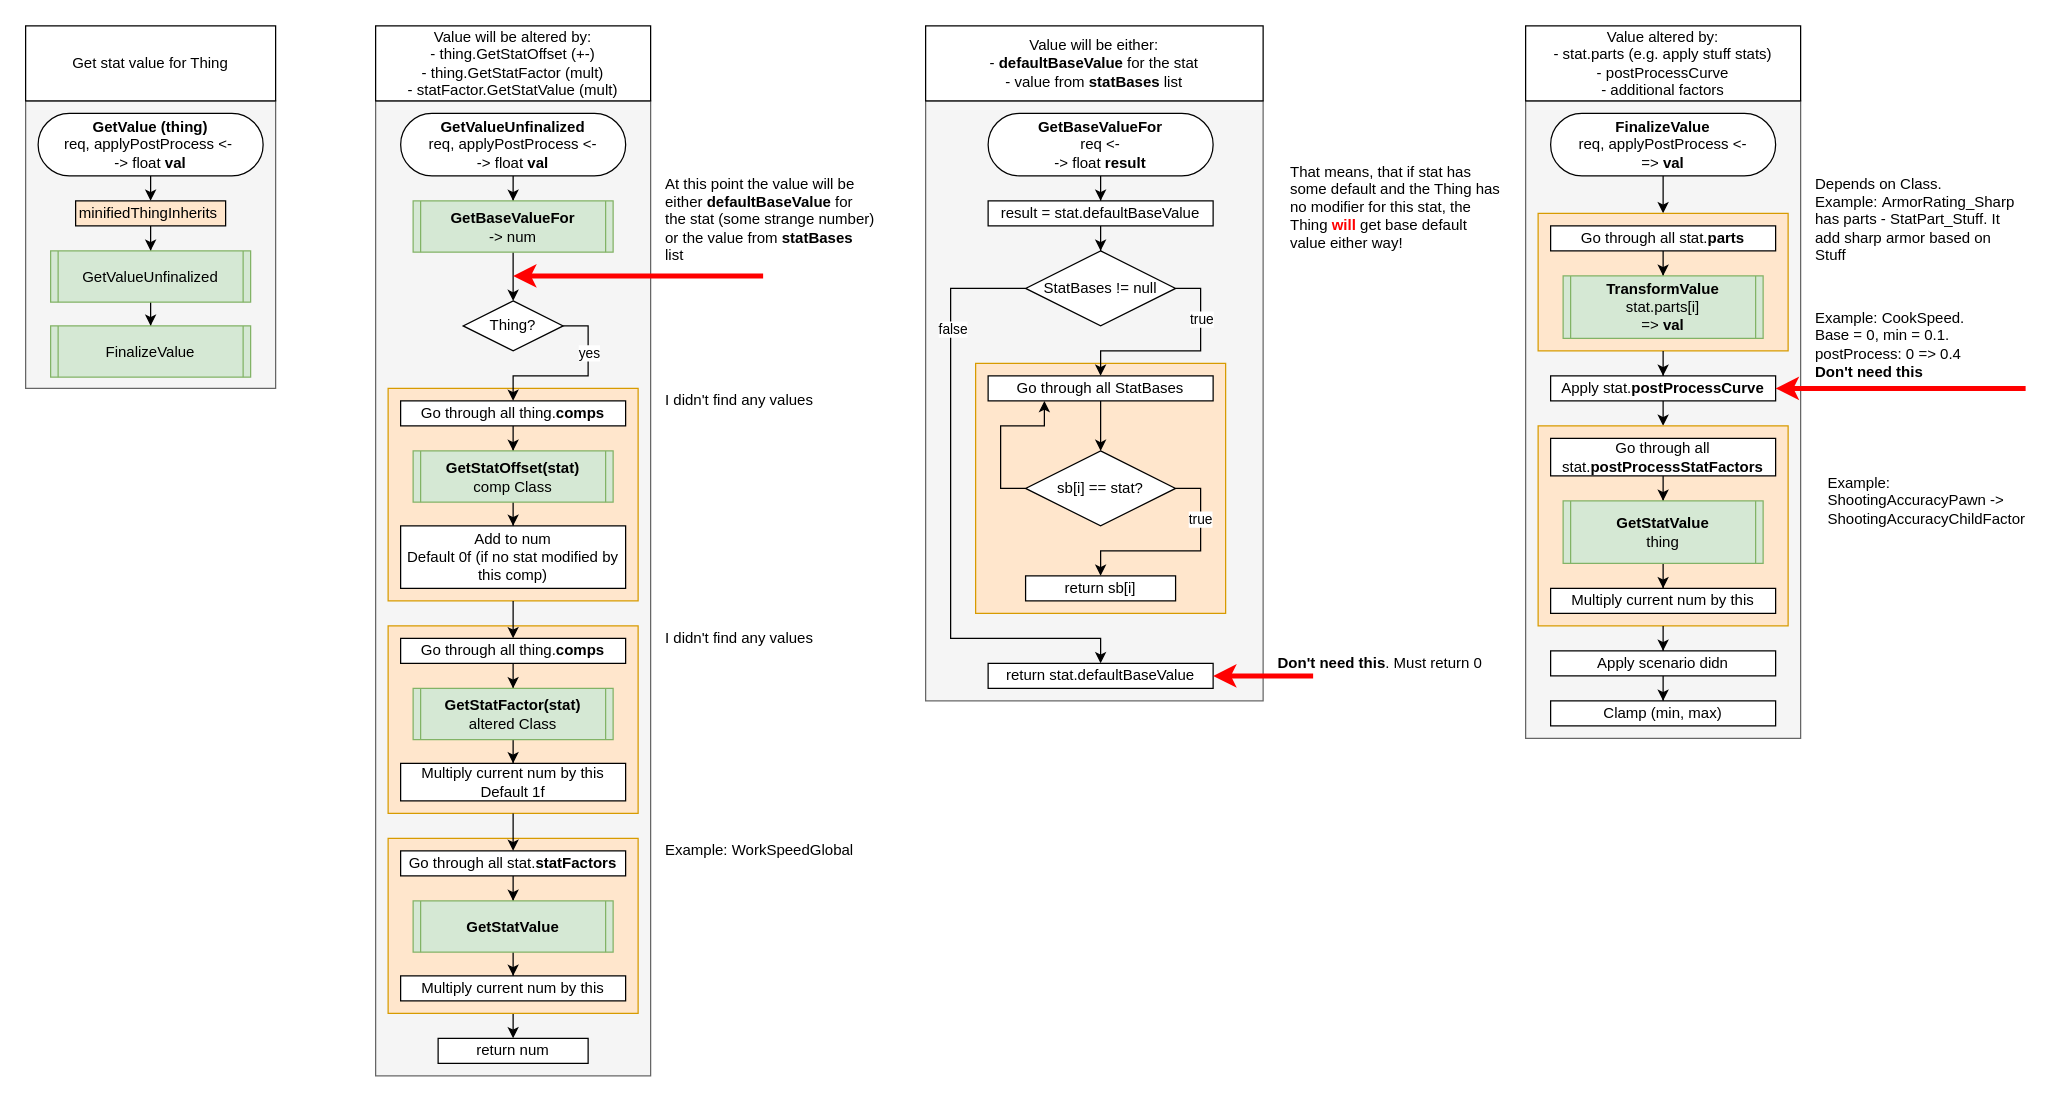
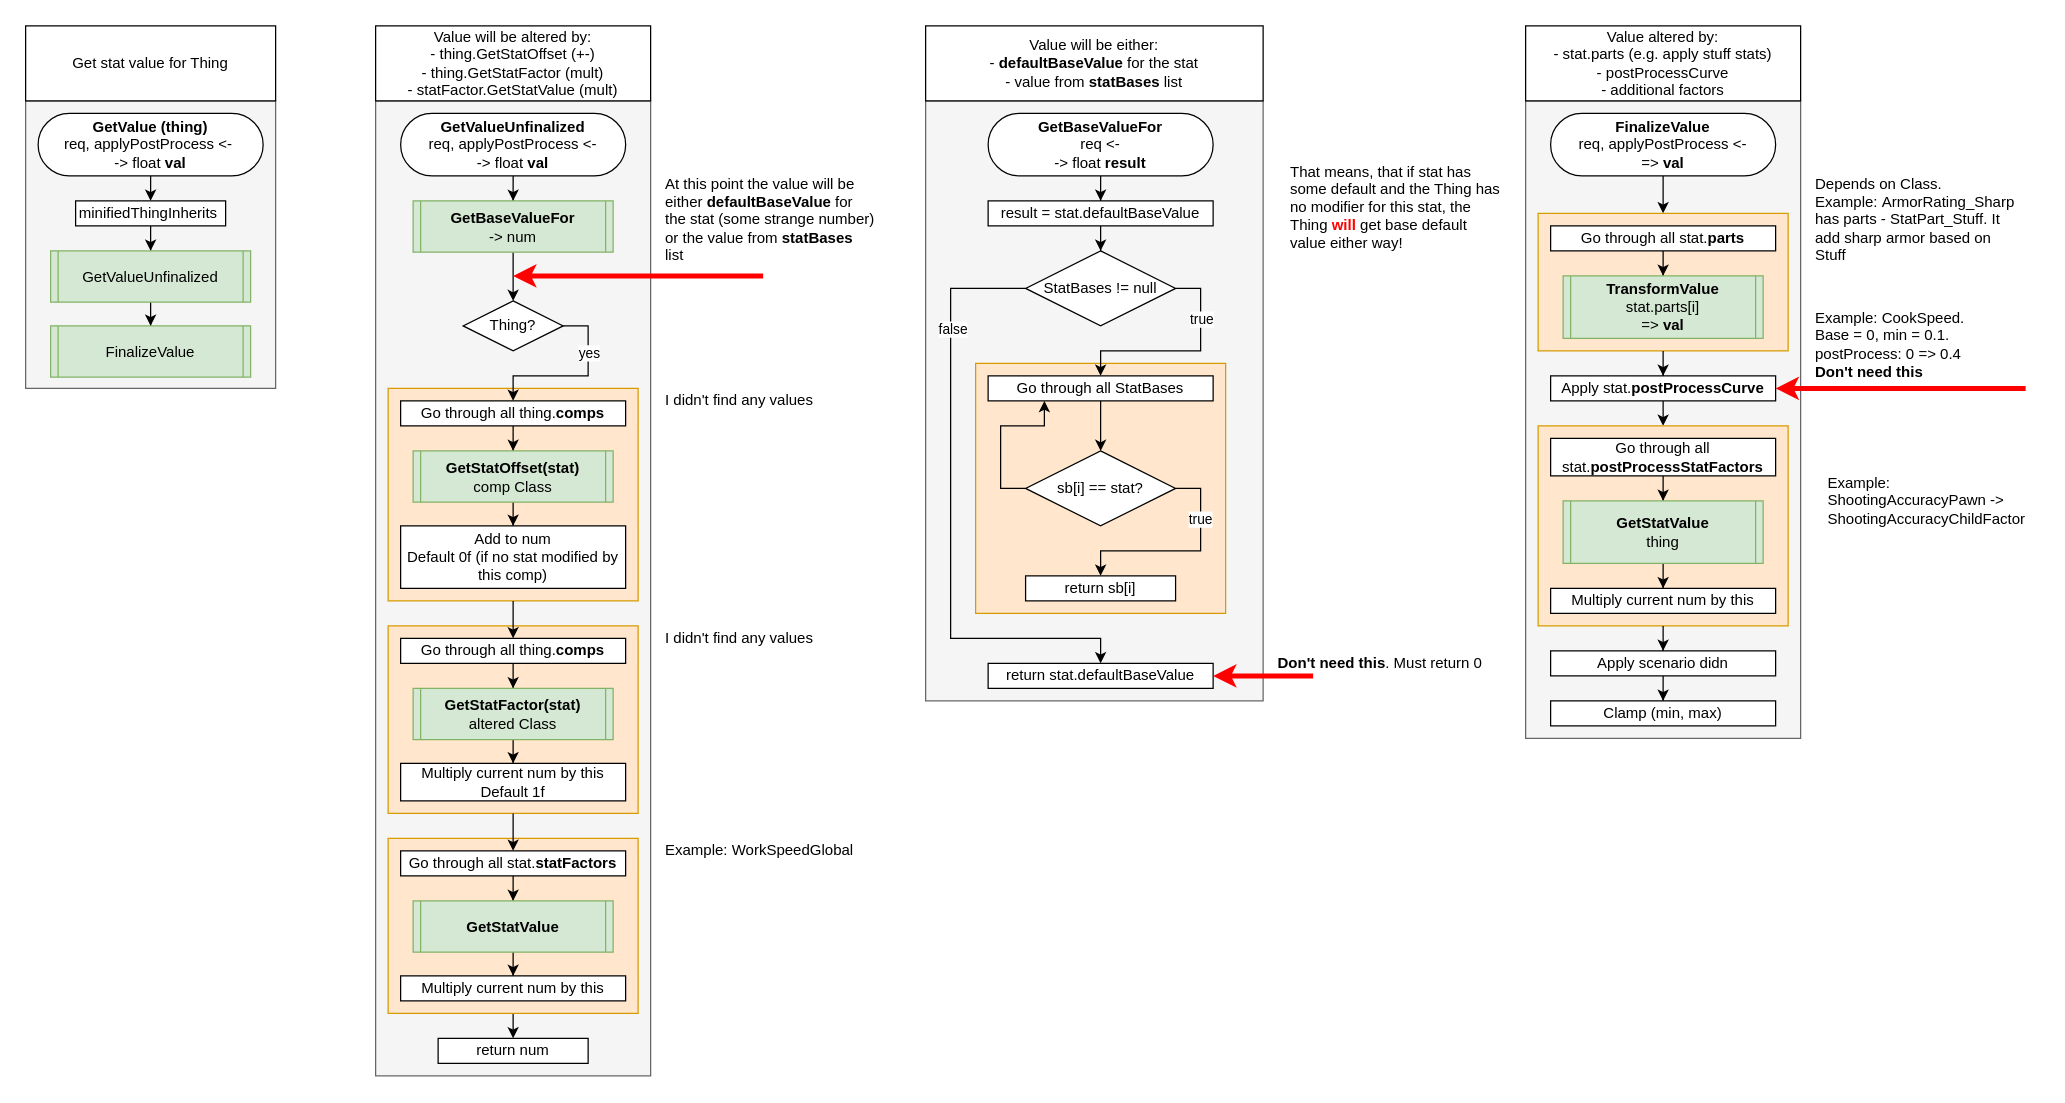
(151, 213) -> (151, 213)
